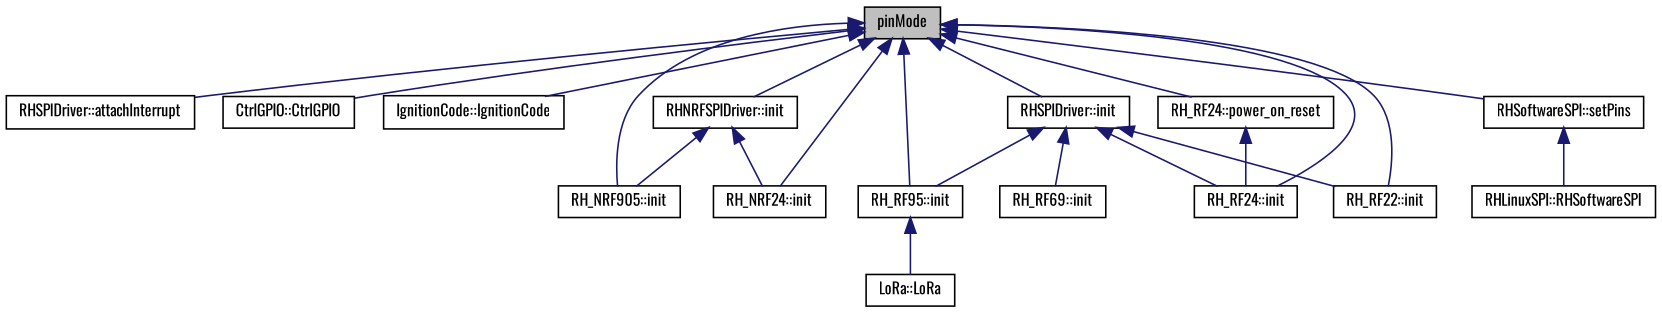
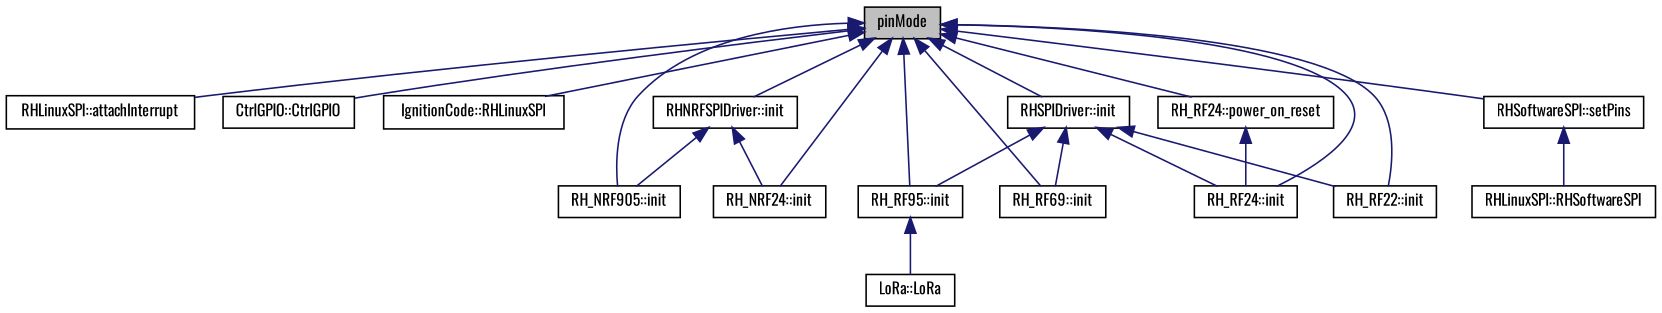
(100, 112) -> (100, 112)
(474, 112) -> (474, 112)
none -> (983, 119)
